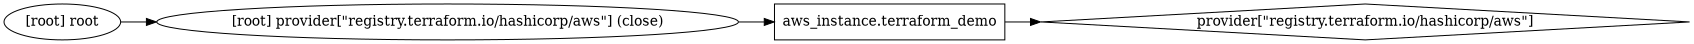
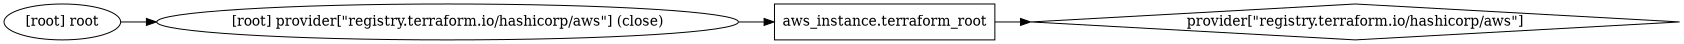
(890, 22) -> (885, 22)
